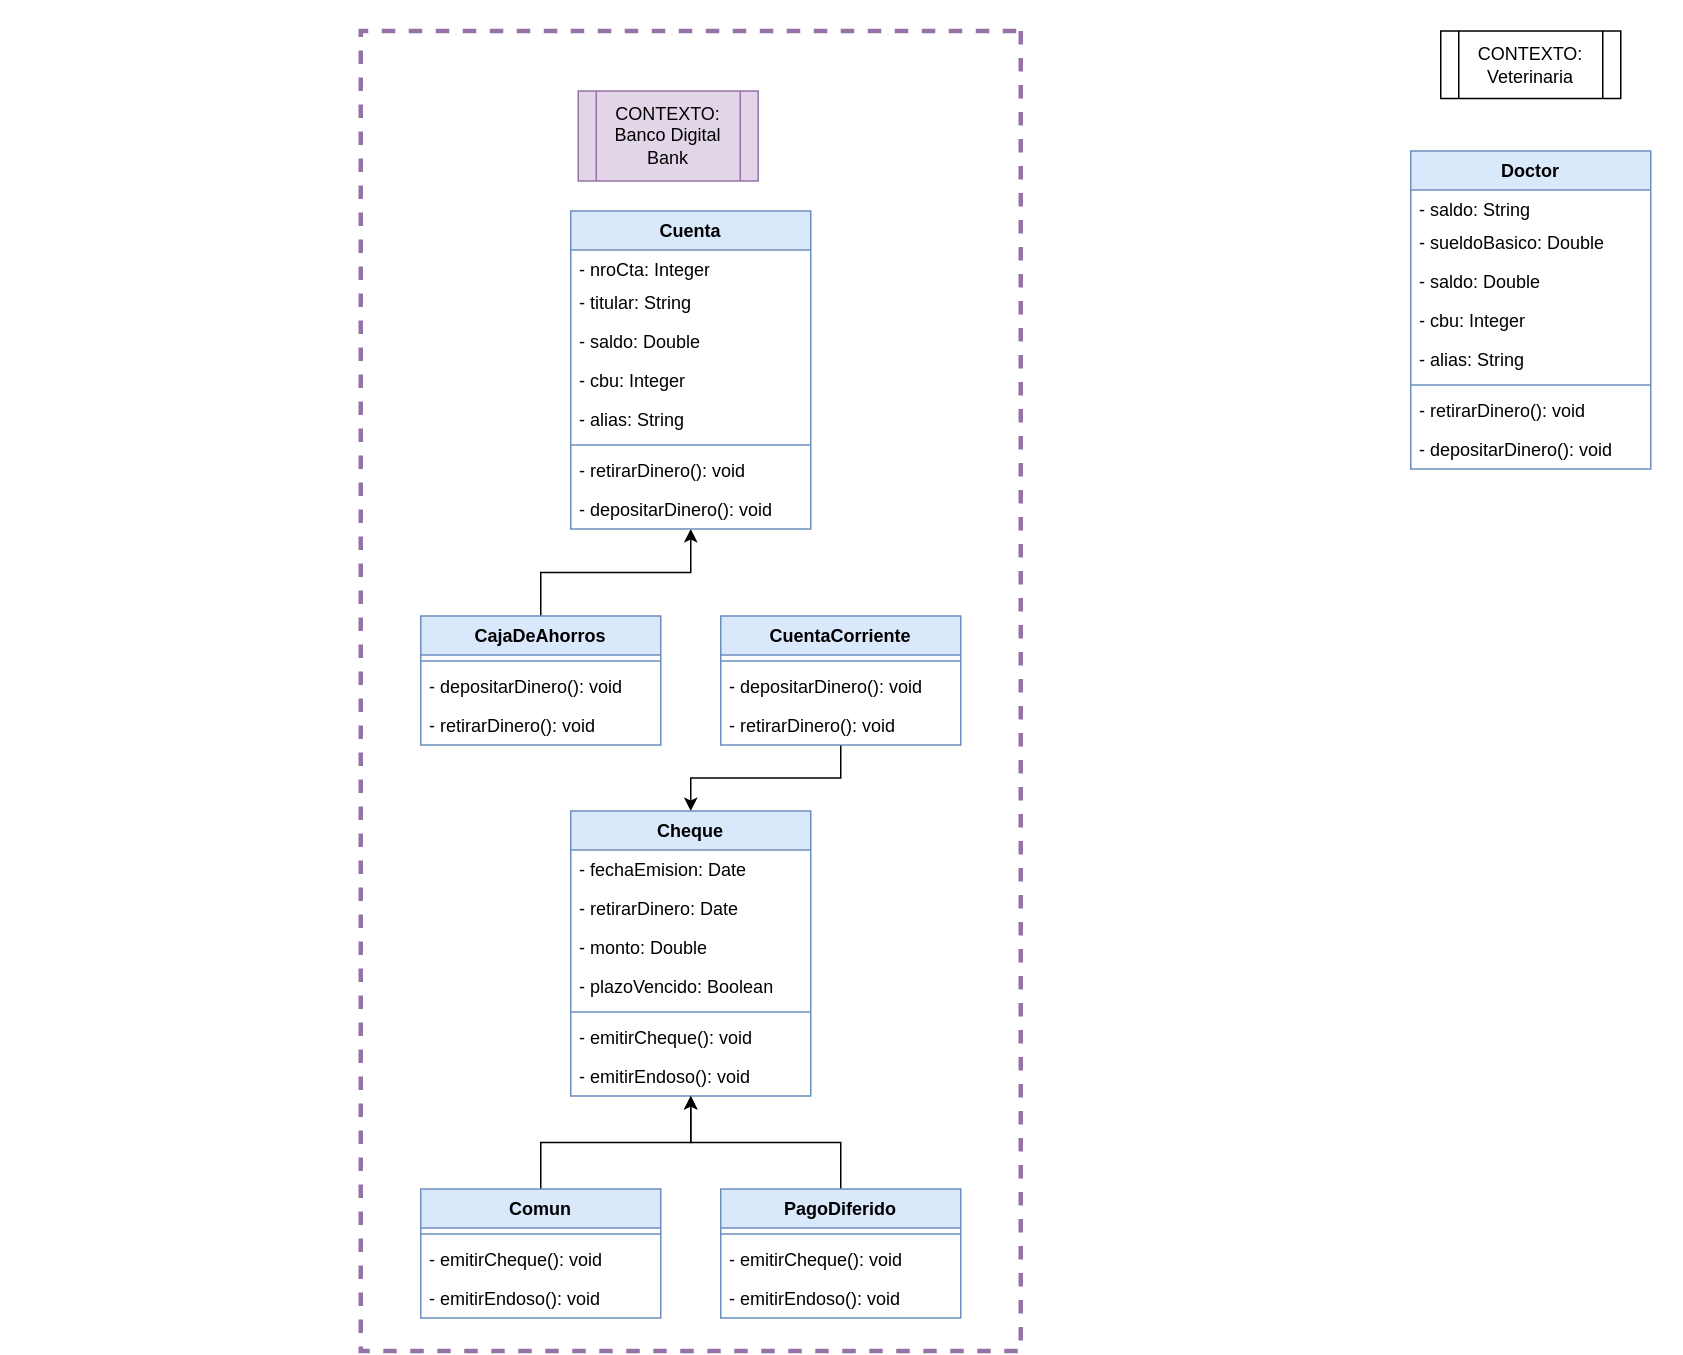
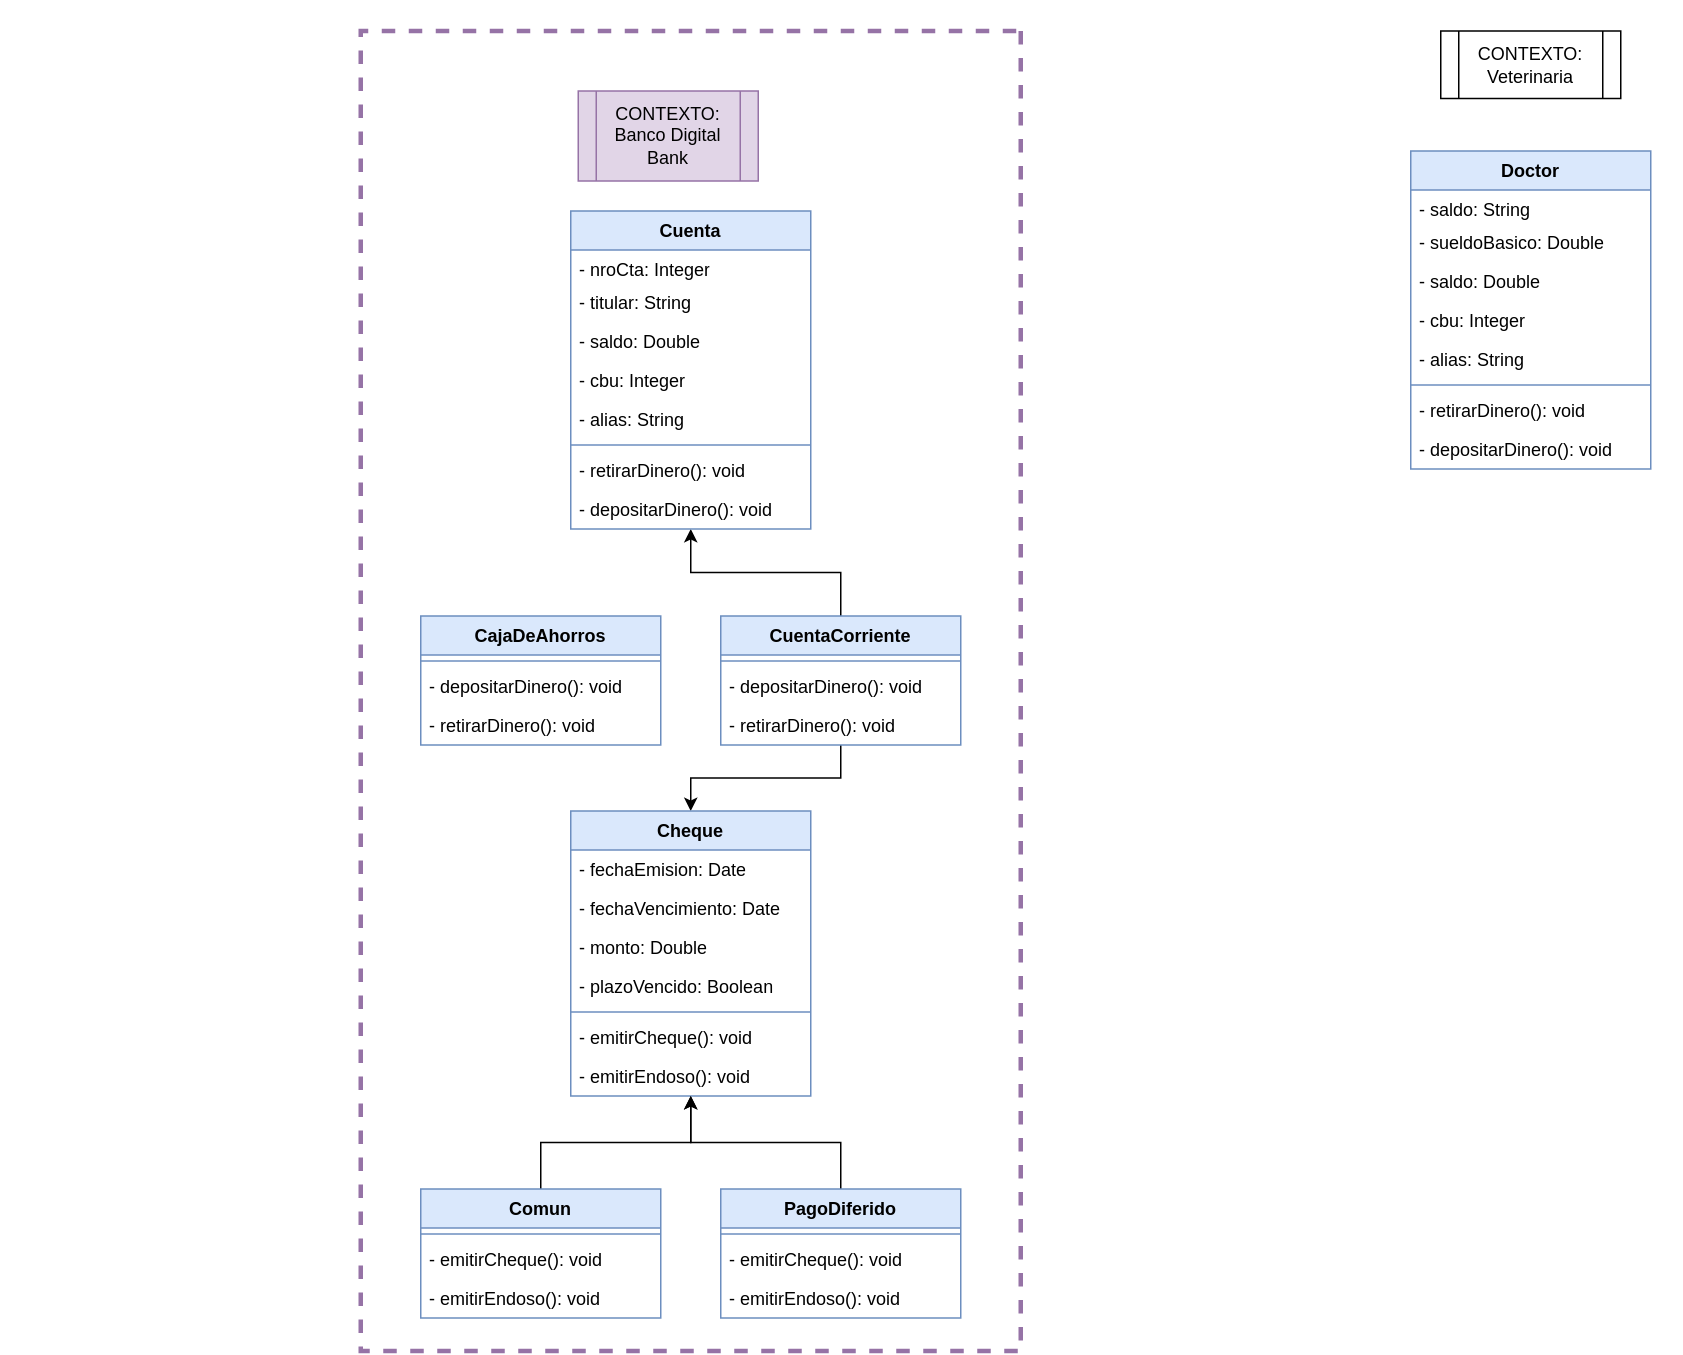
(592, 572) -> none
none -> (788, 572)
(674, 910) -> (689, 910)
